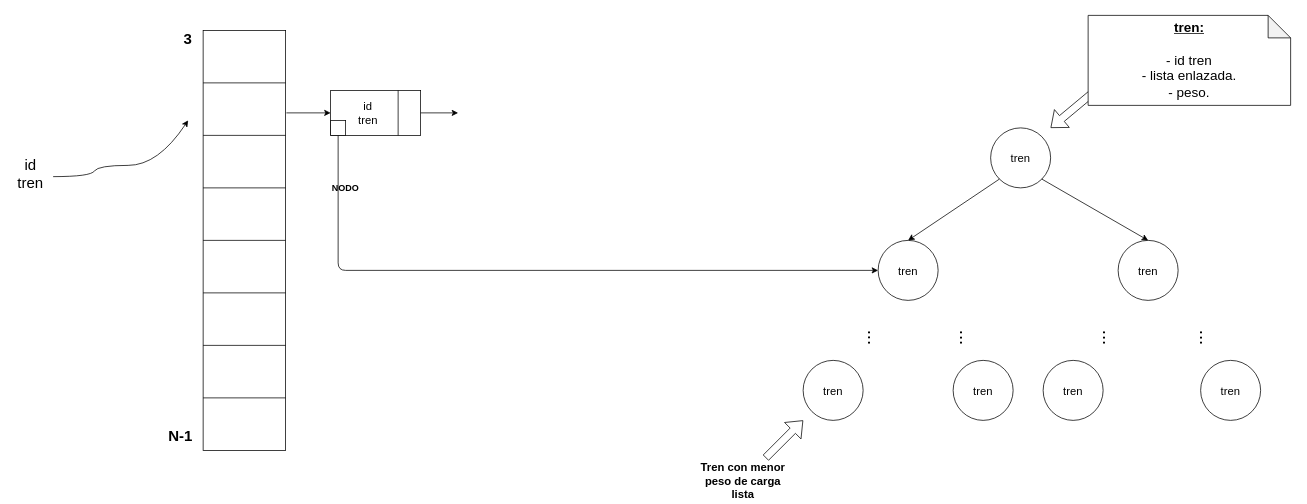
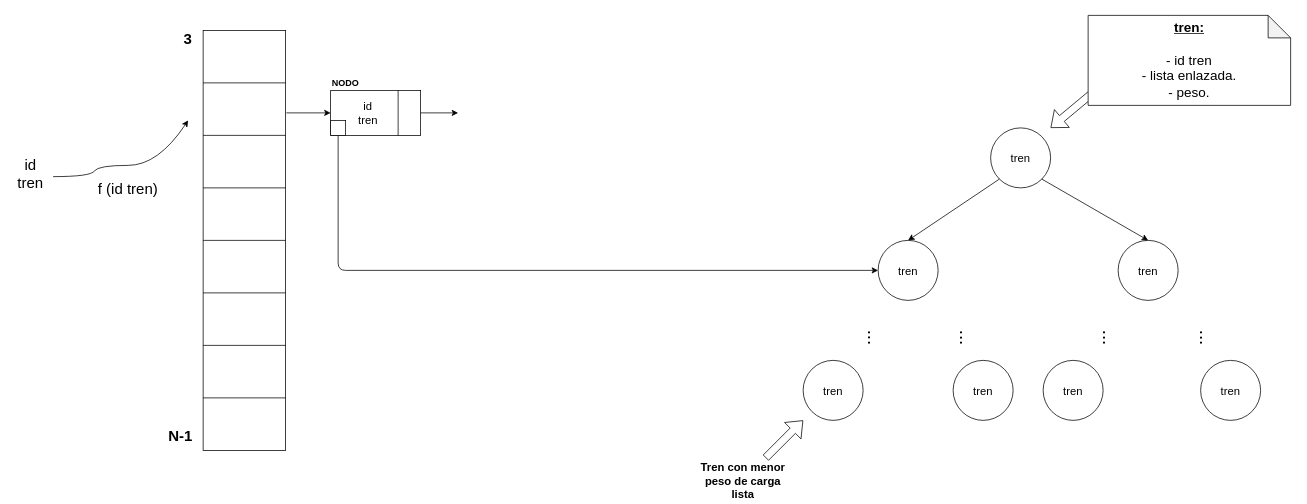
none -> (128, 188)
(345, 188) -> (345, 83)
